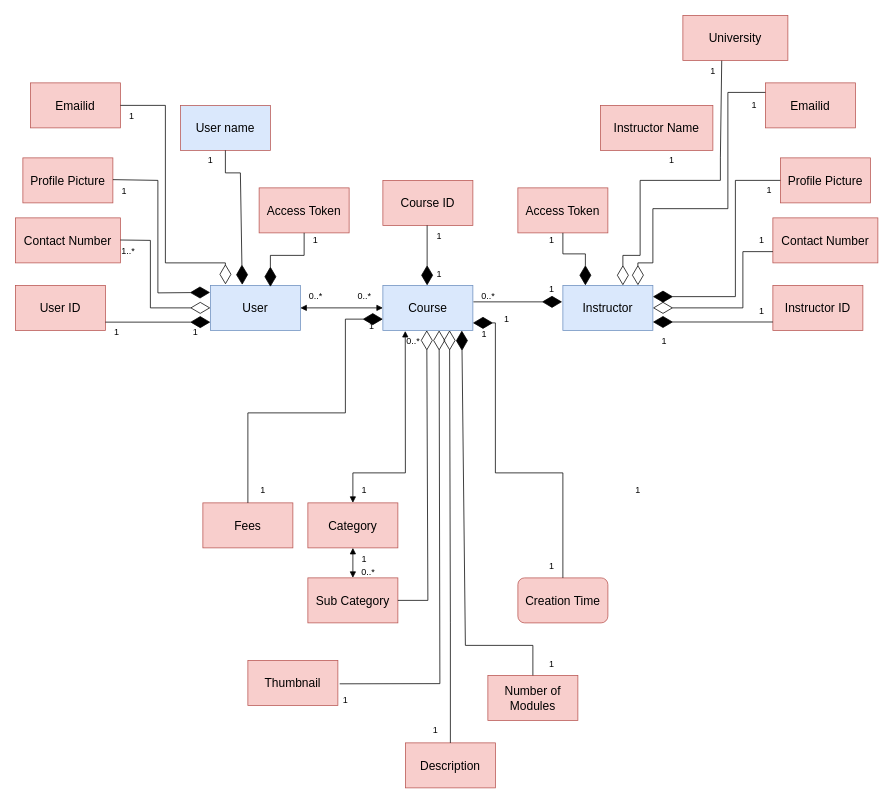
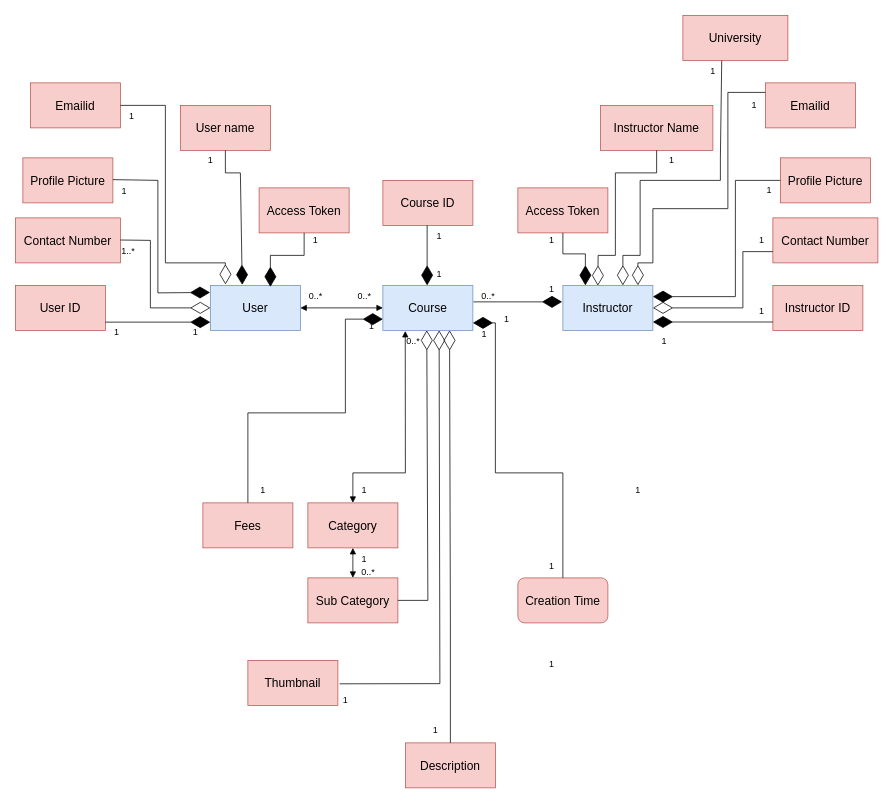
(225, 128) -> (225, 128)
none -> (615, 196)
(489, 645) -> none
(533, 698) -> none
